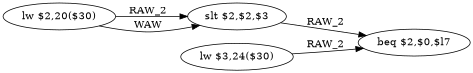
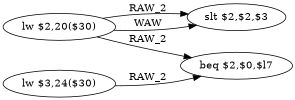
(320, 29) -> (141, 47)
